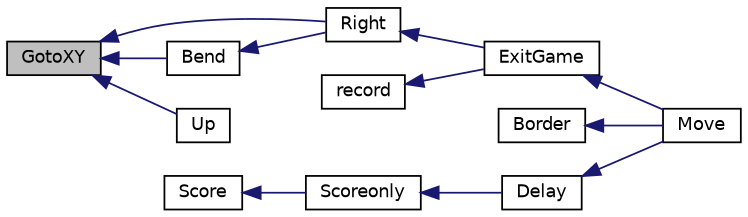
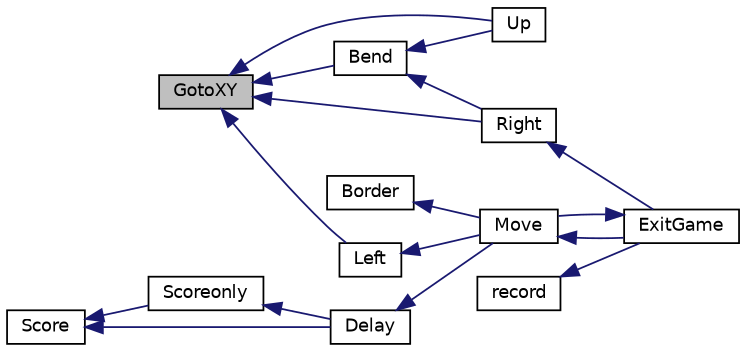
none -> (459, 38)
none -> (600, 238)
none -> (370, 260)
none -> (217, 327)
